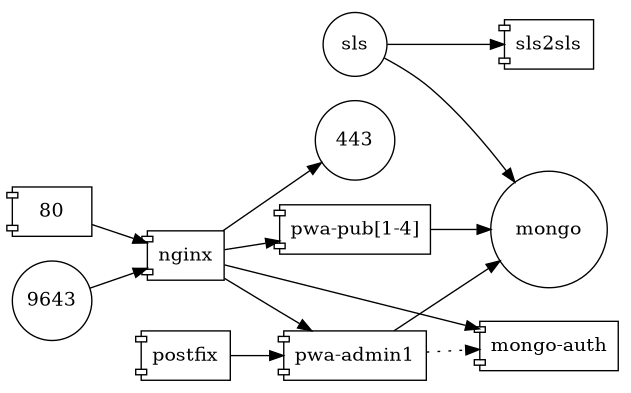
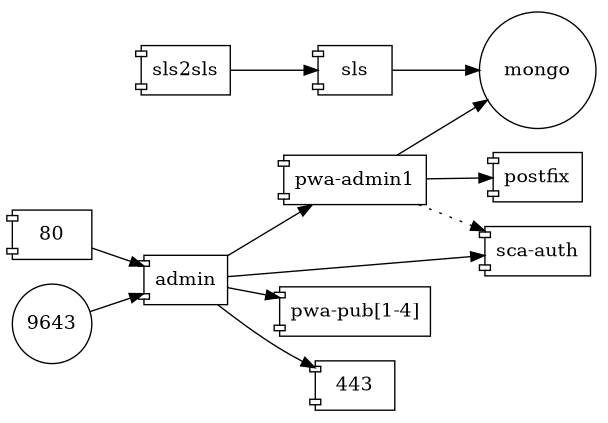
(355, 44) -> (355, 70)
(439, 44) -> (267, 70)
(355, 140) -> (355, 386)
(454, 229) -> none
(186, 256) -> (186, 280)
(549, 346) -> (538, 251)
(250, 356) -> (453, 178)
